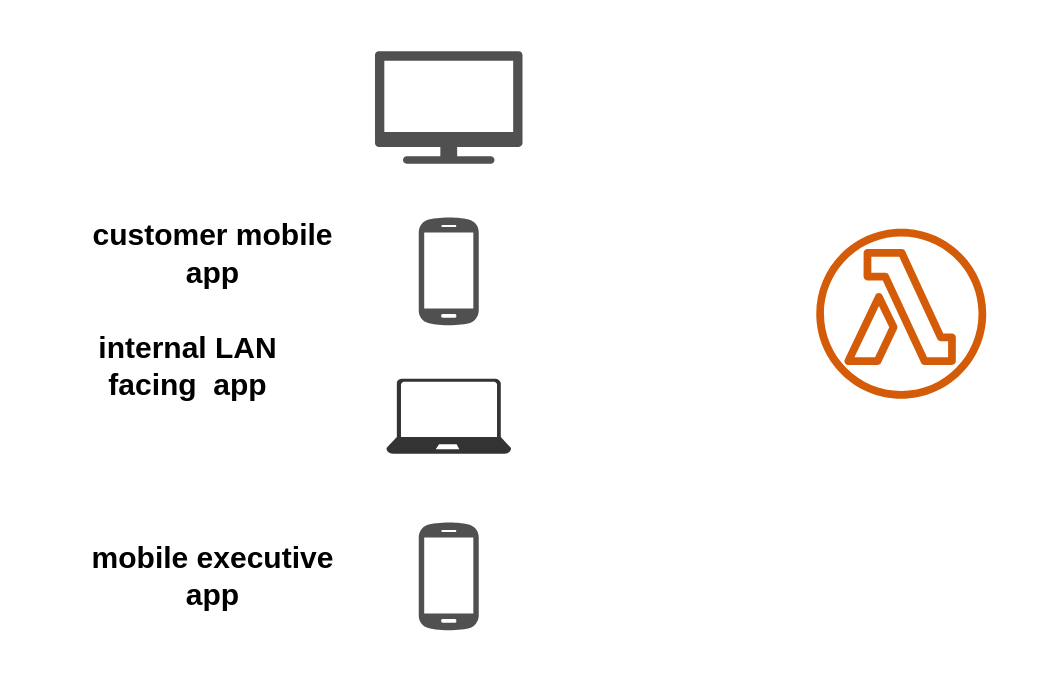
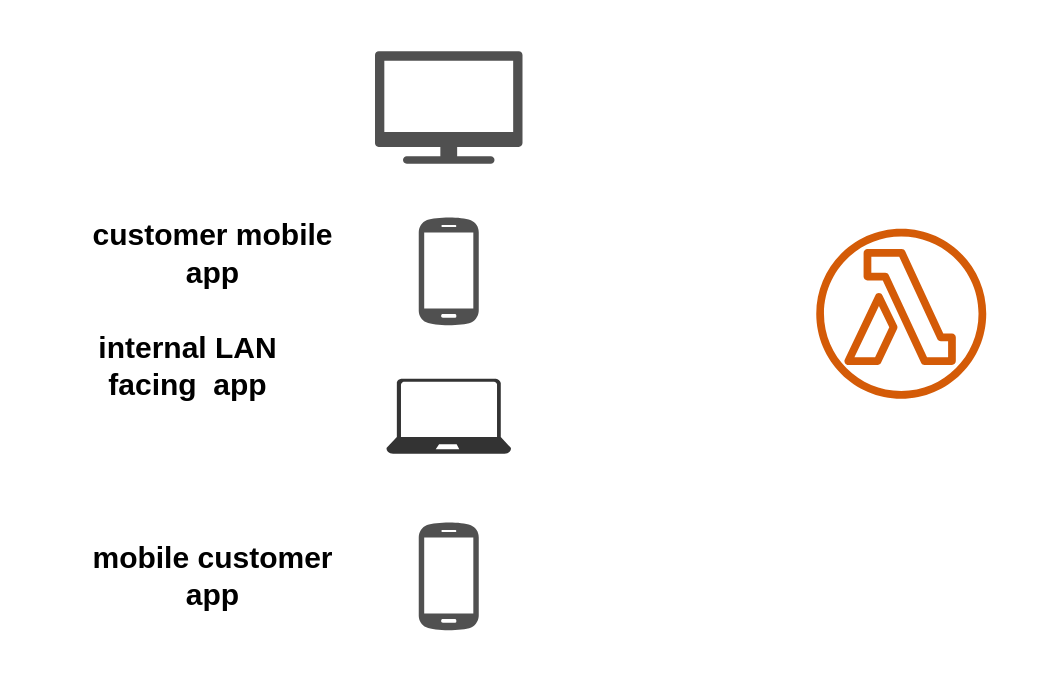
(214, 576) -> (214, 576)
